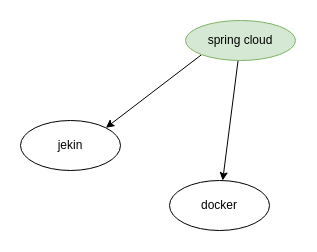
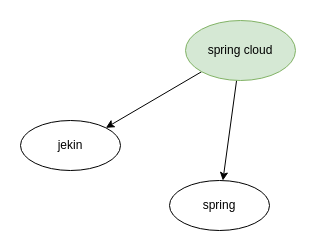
(241, 41) -> (241, 51)
(220, 206) -> (220, 206)
